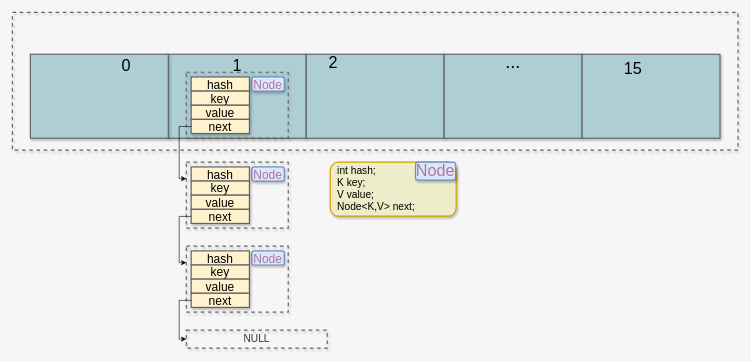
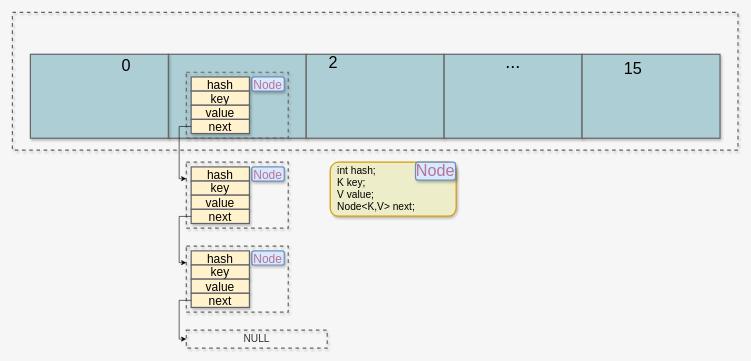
(237, 66) -> none
